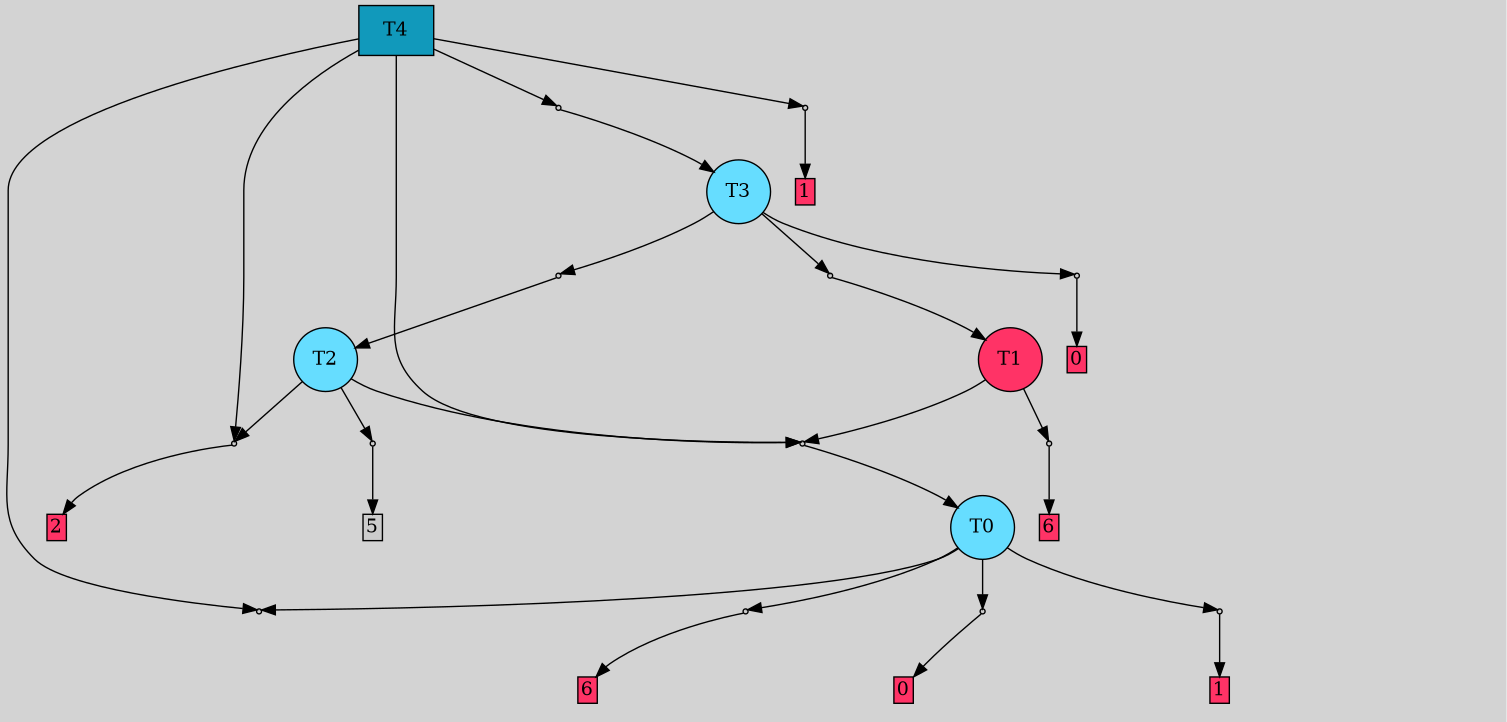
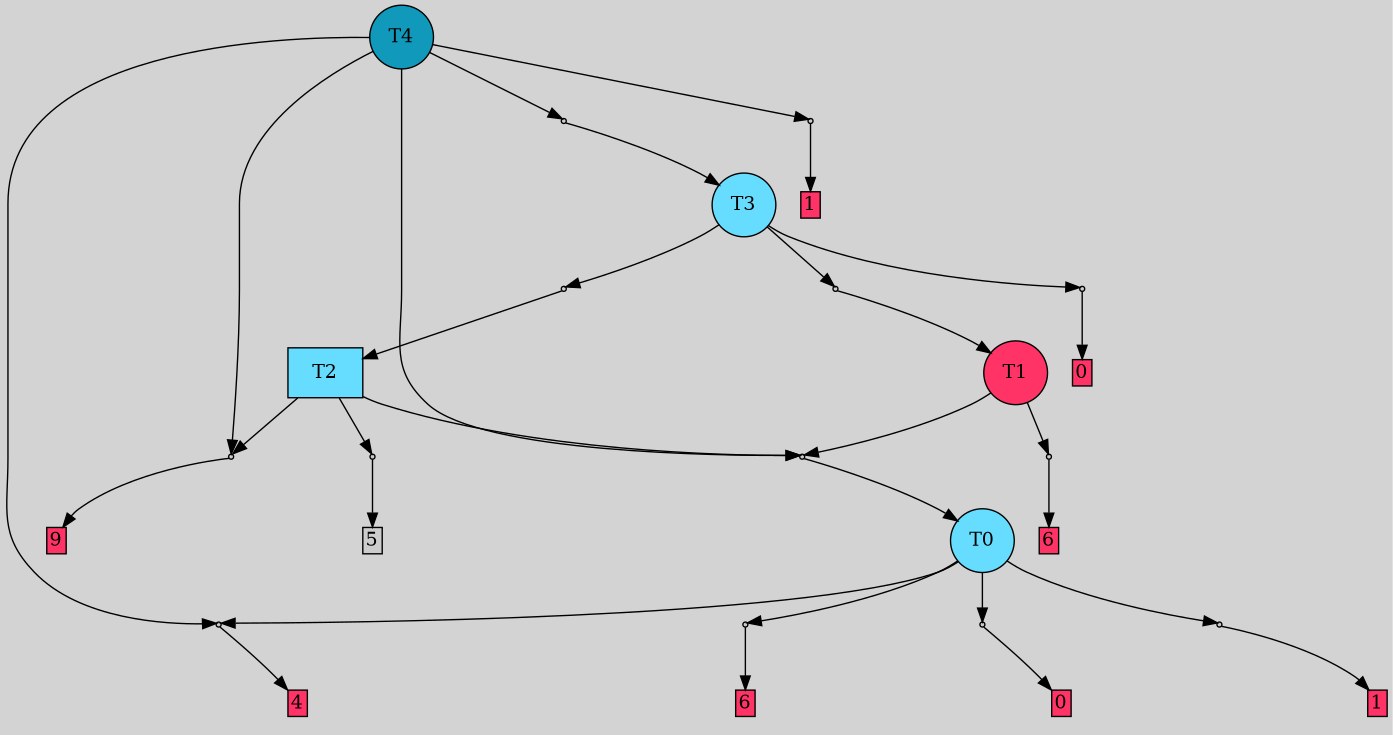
(396, 30) -> (402, 37)
(326, 360) -> (325, 373)
(57, 527) -> (56, 541)
none -> (298, 703)
